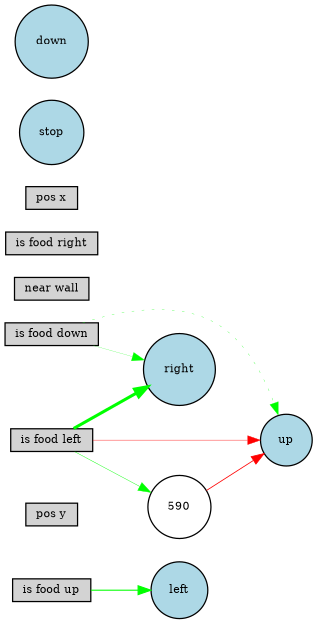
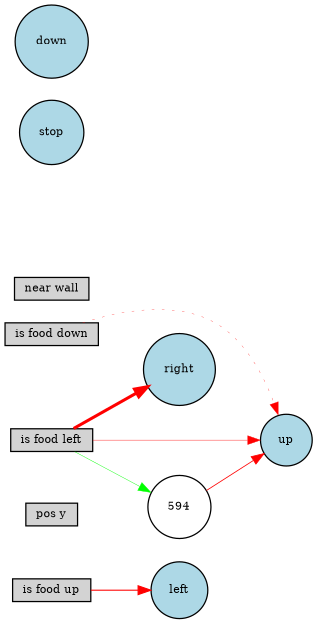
(52, 198) -> none
(52, 243) -> none
(199, 316) -> (199, 316)
(113, 351) -> none
(105, 411) -> (105, 411)
(179, 507) -> (179, 507)
(114, 590) -> (114, 590)
